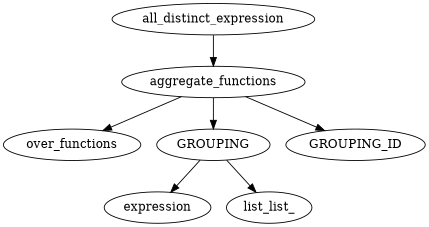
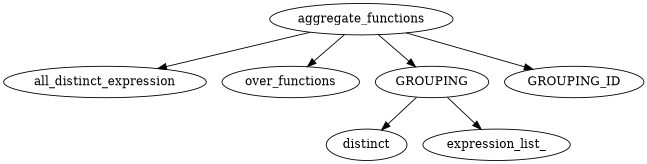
(213, 46) -> (238, 49)
(158, 208) -> (367, 145)
(269, 208) -> (497, 145)
